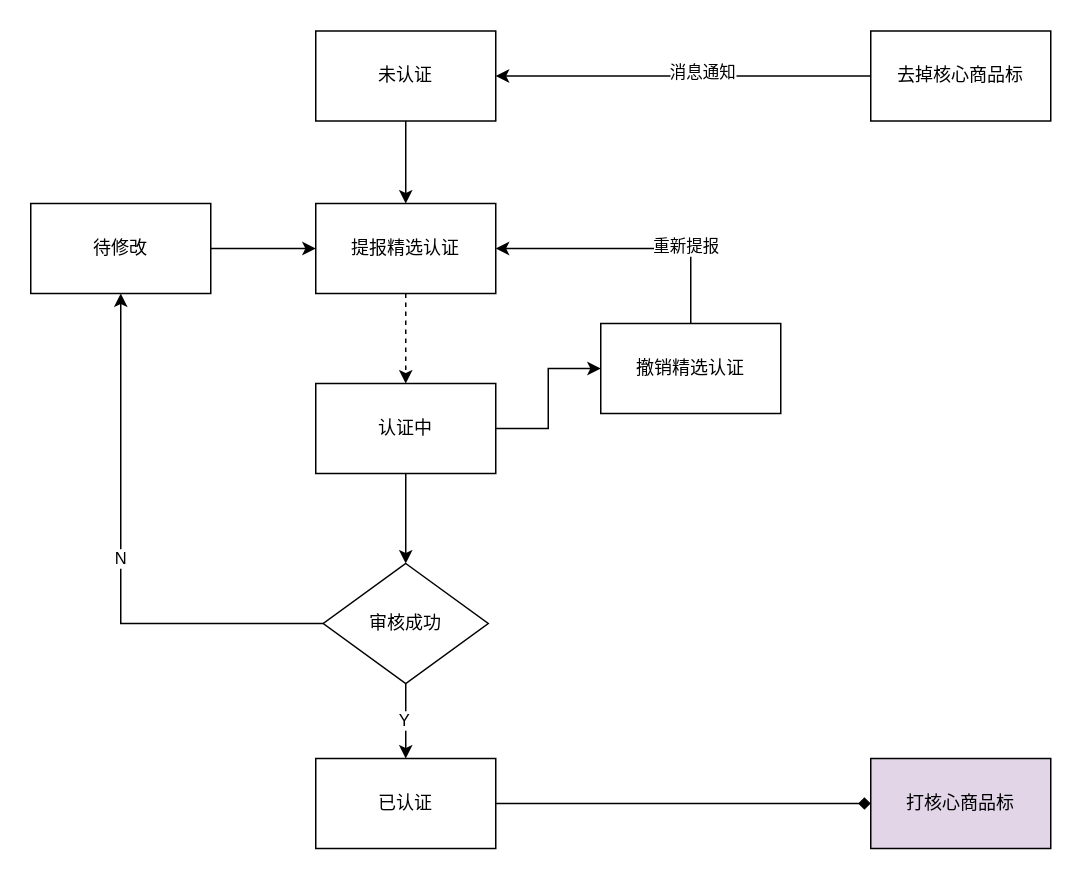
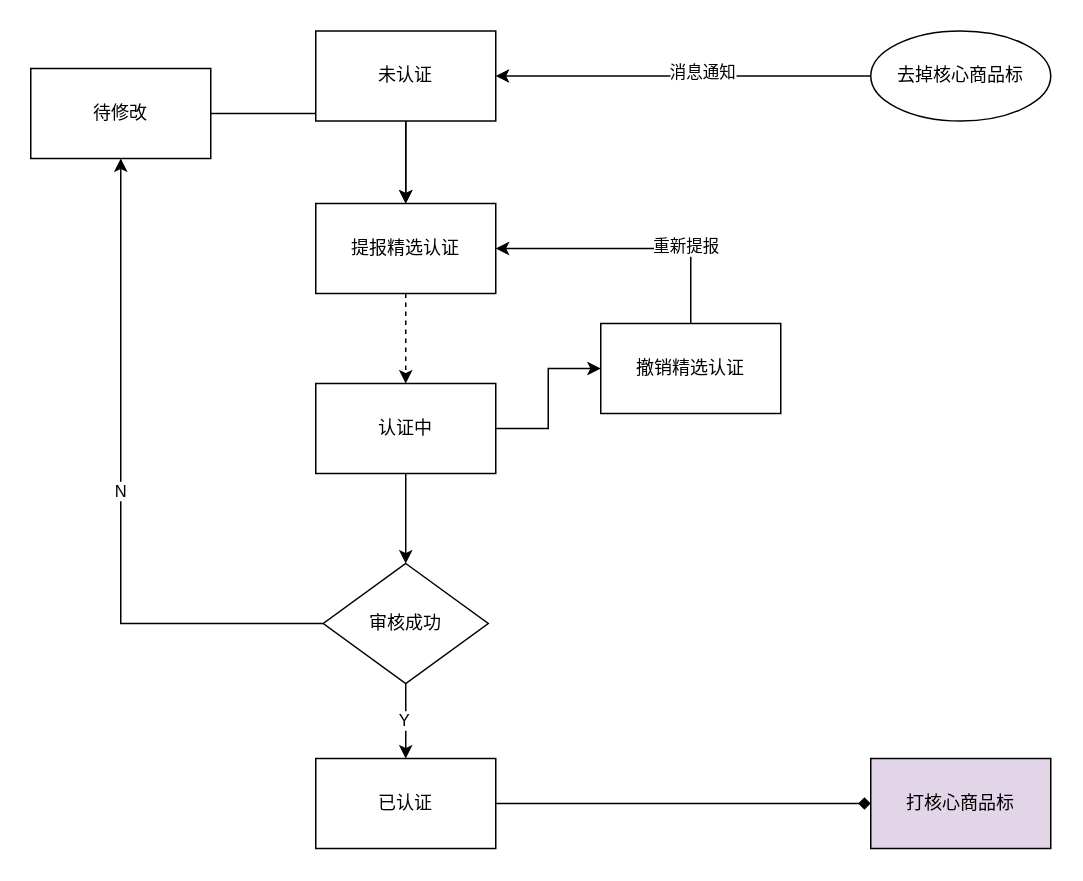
(961, 76) -> (961, 76)
(121, 248) -> (121, 113)
